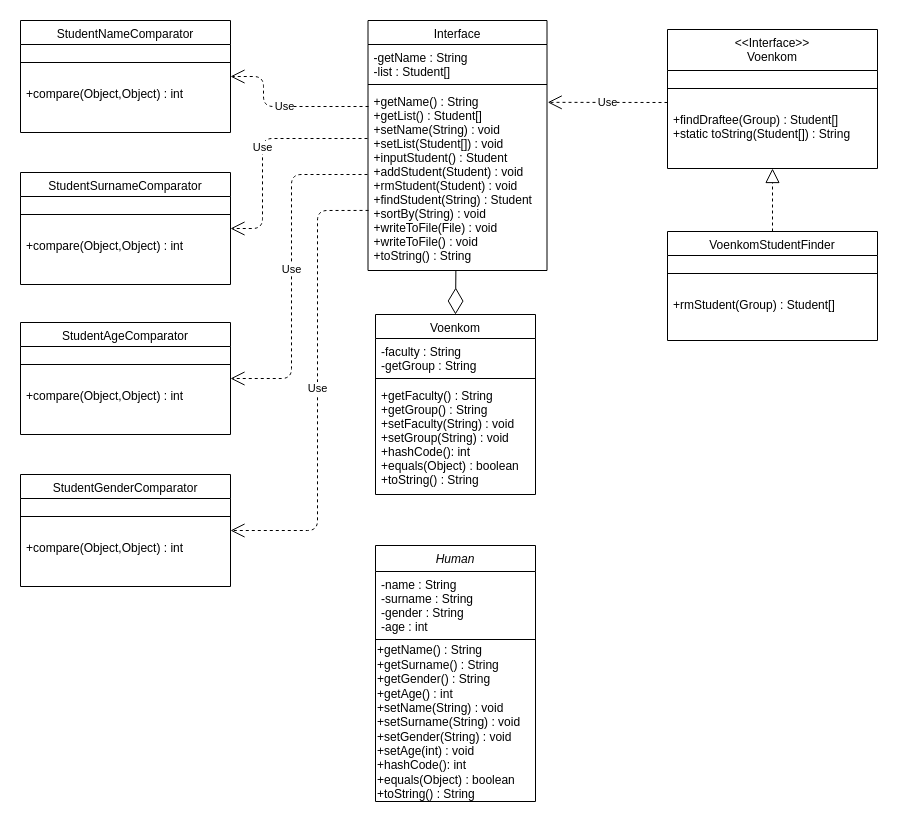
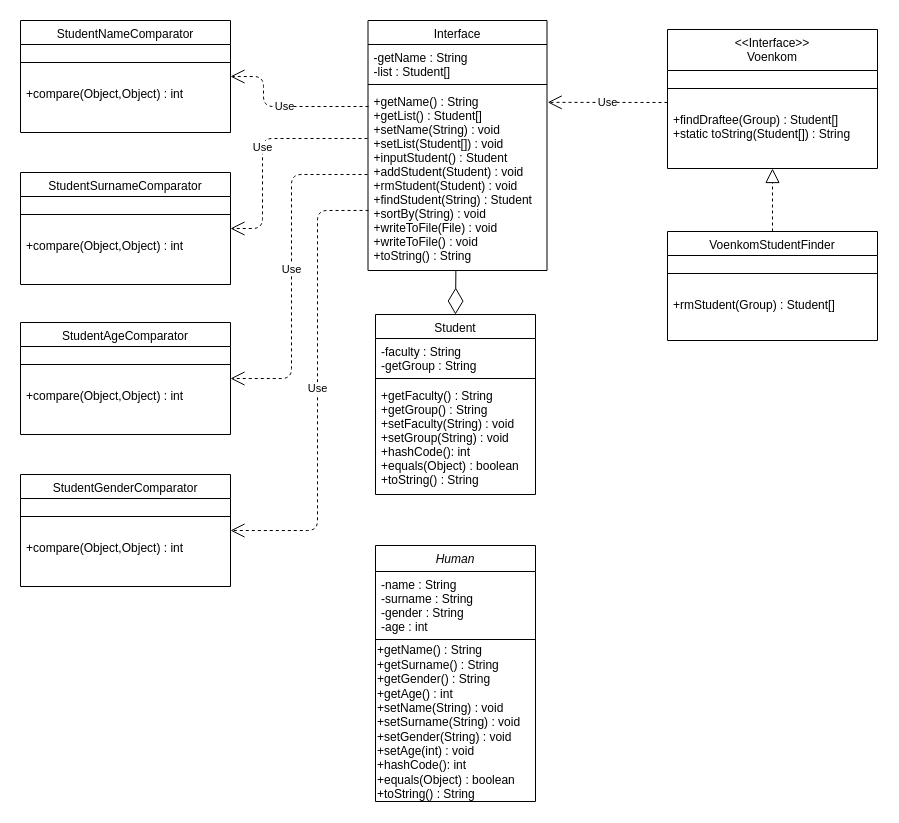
(455, 328) -> (455, 328)
